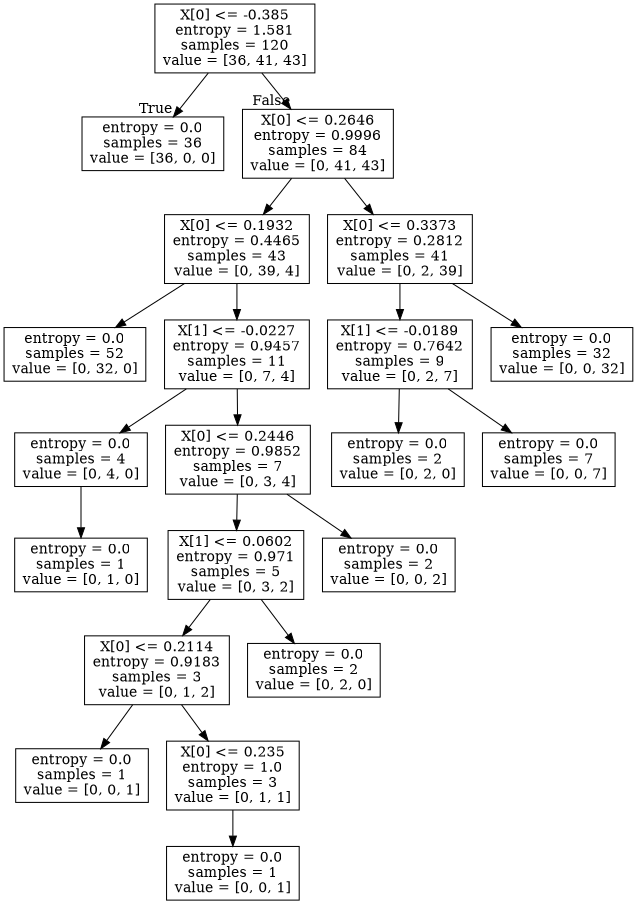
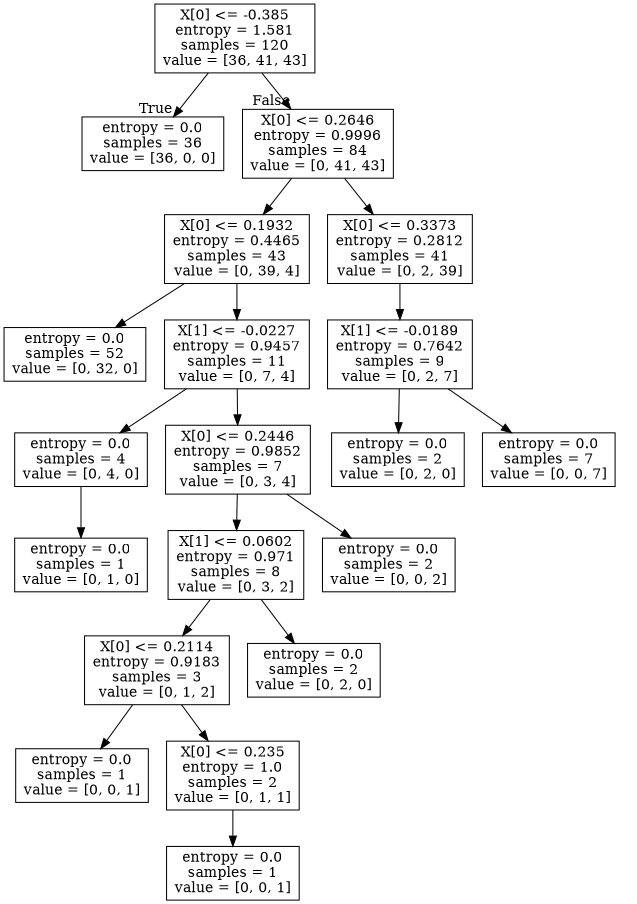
(562, 354) -> none
(236, 565) -> (236, 565)
(233, 776) -> (233, 776)
